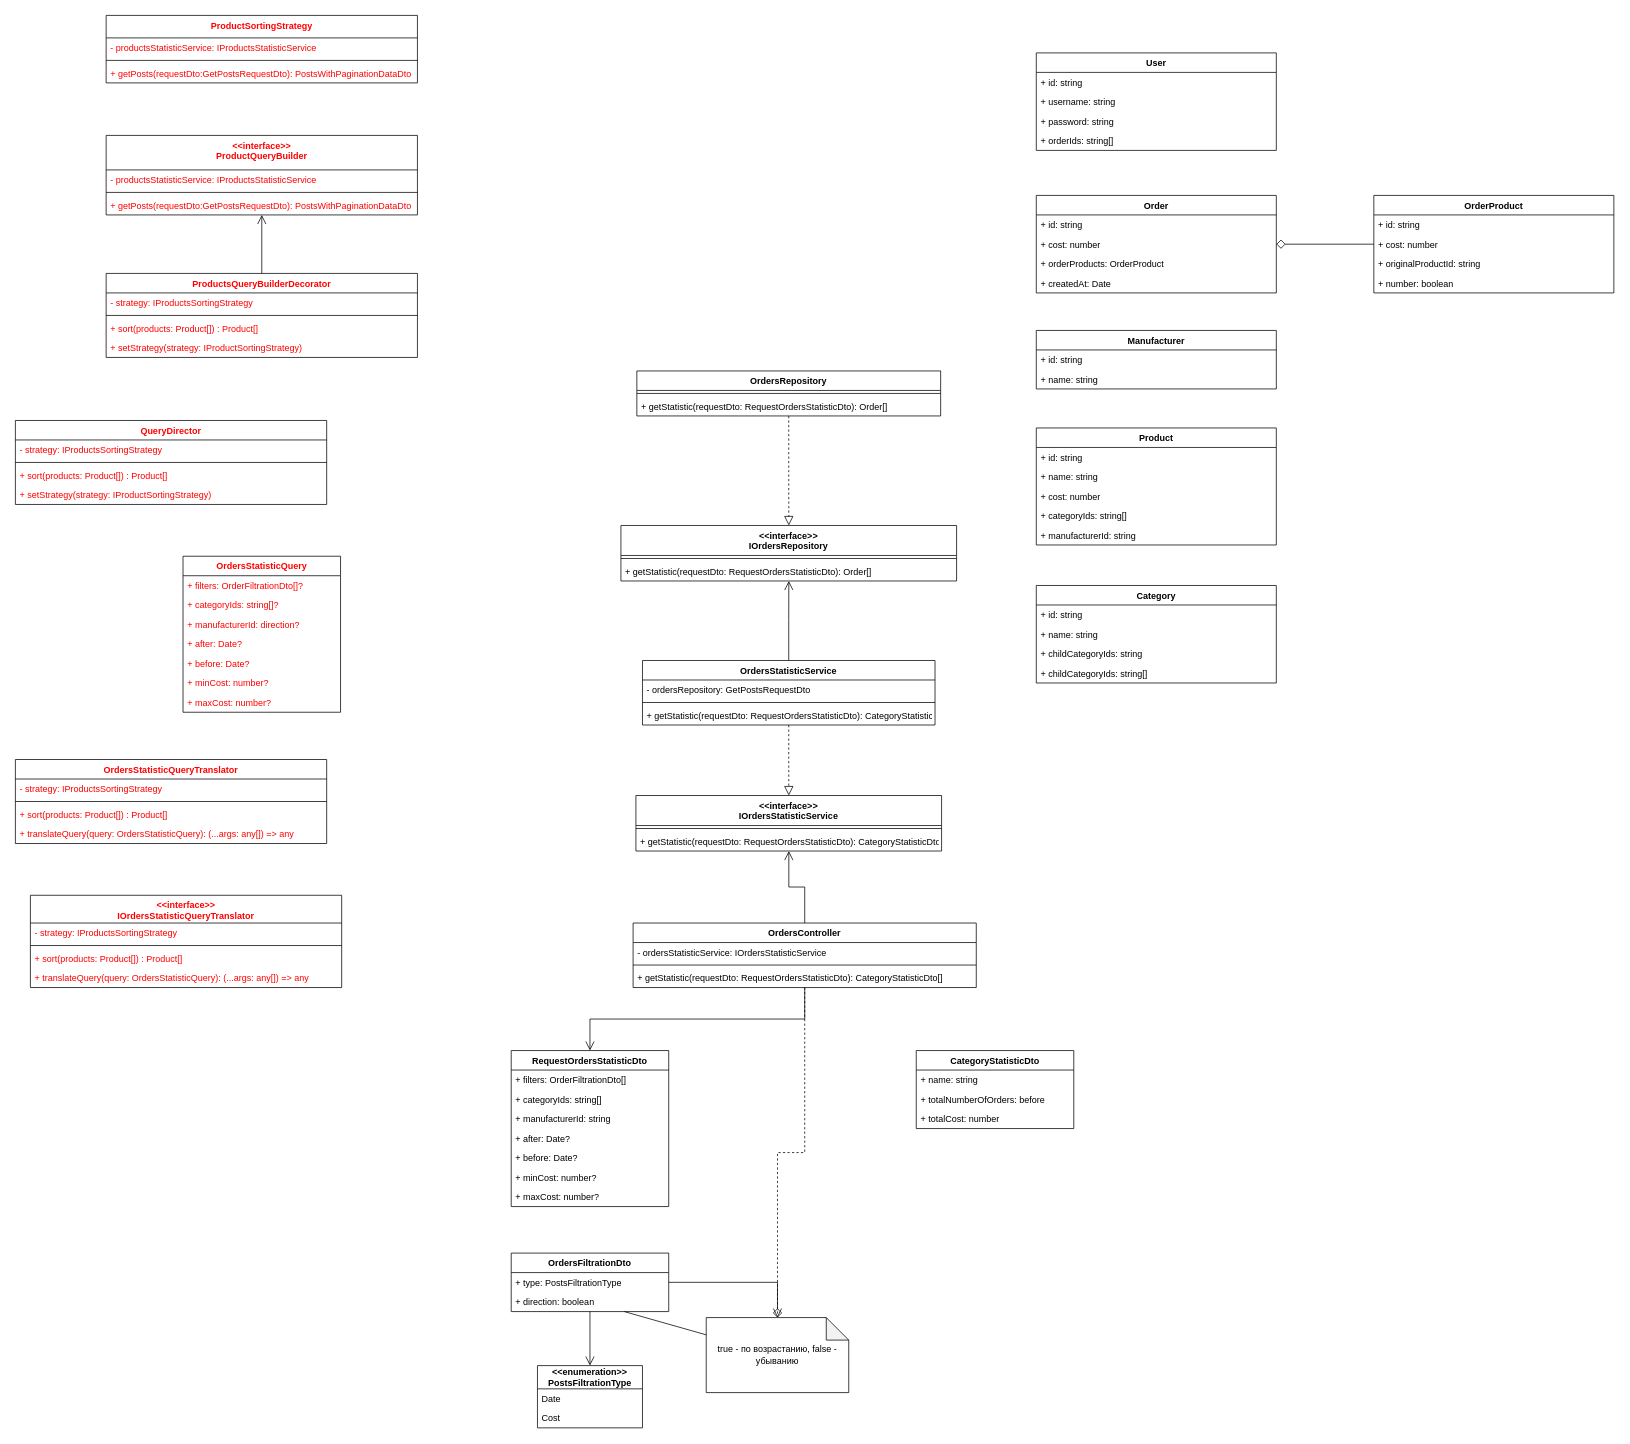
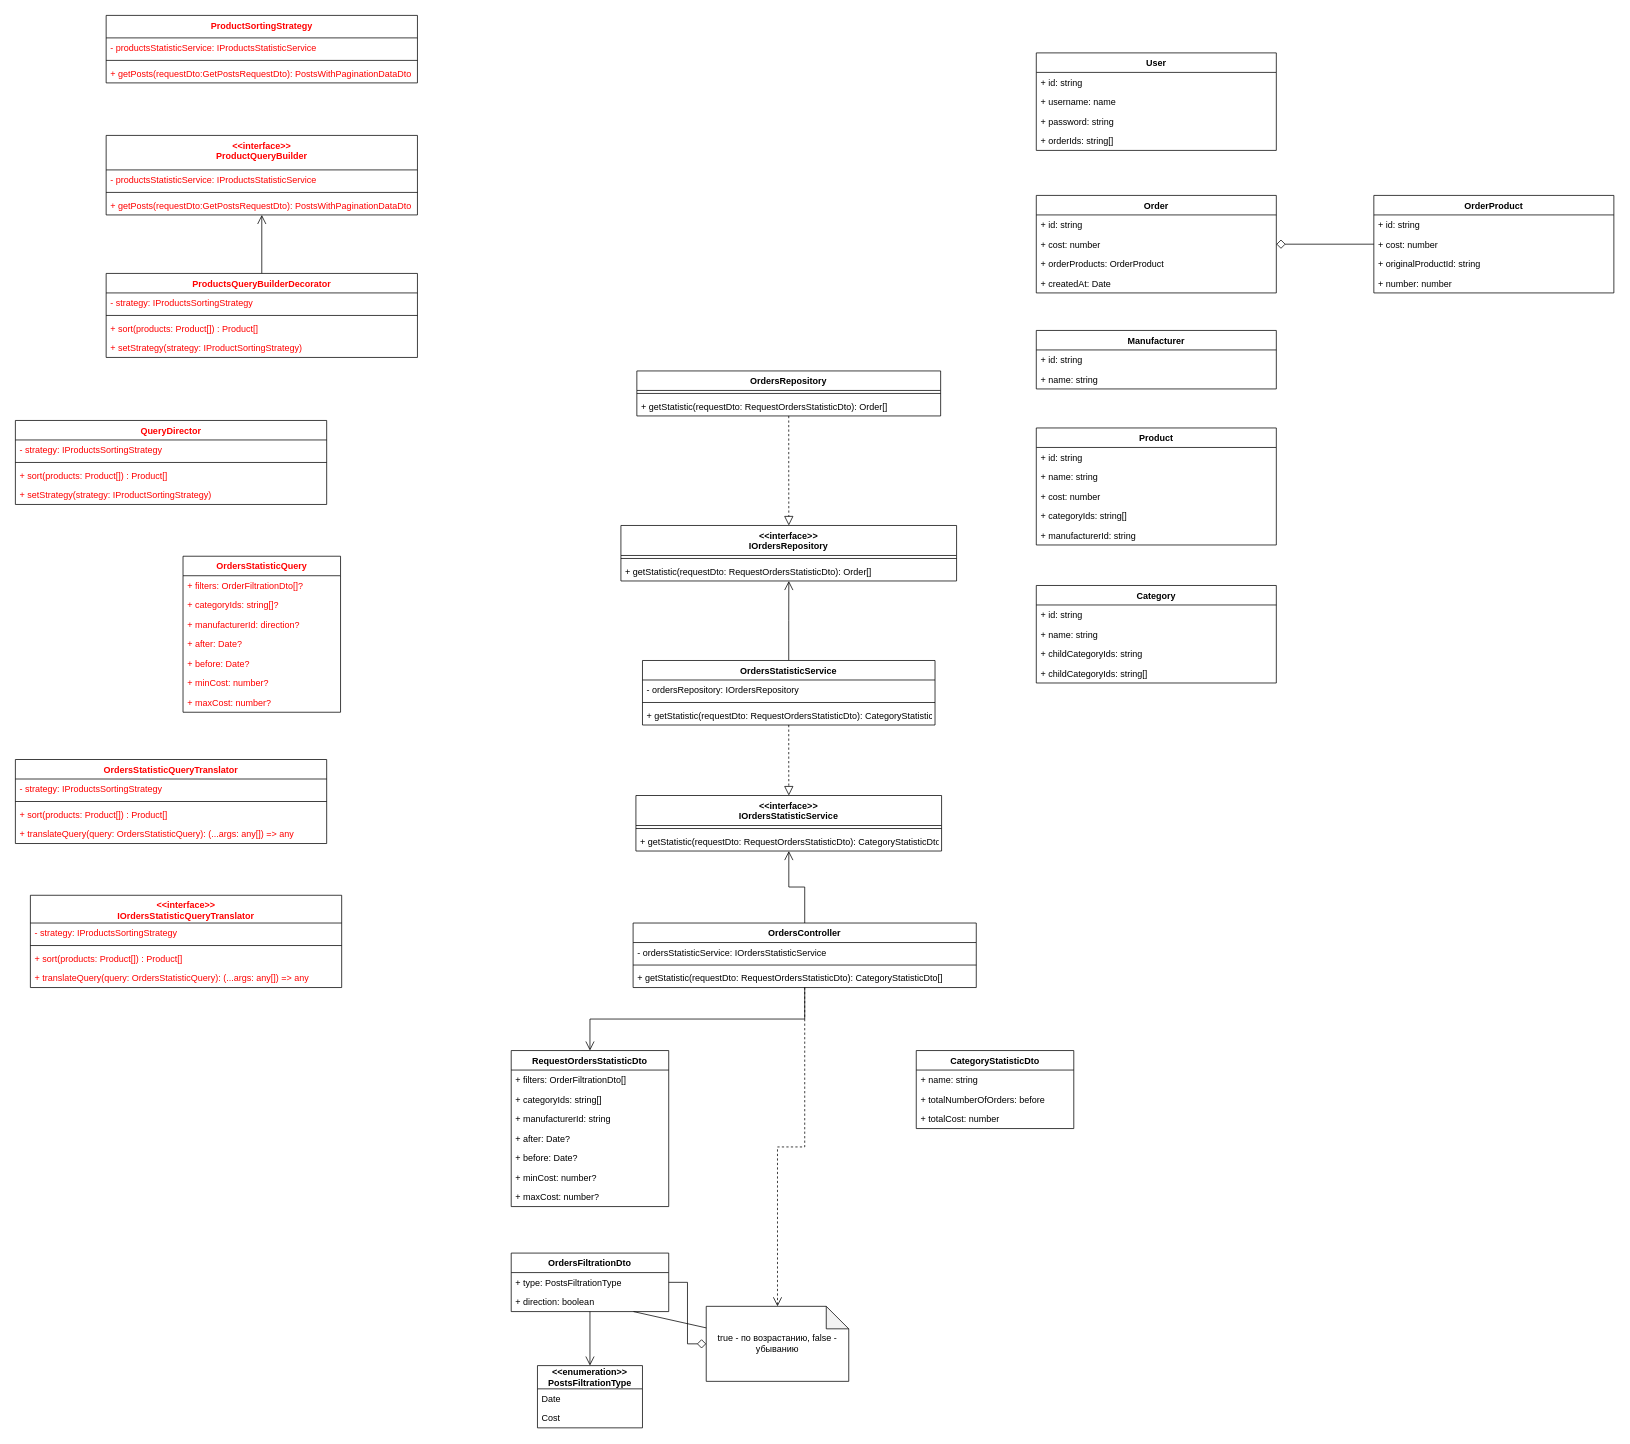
(1081, 102) -> (1077, 102)
(1416, 284) -> (1415, 284)
(738, 690) -> (734, 690)
(777, 1355) -> (777, 1344)
